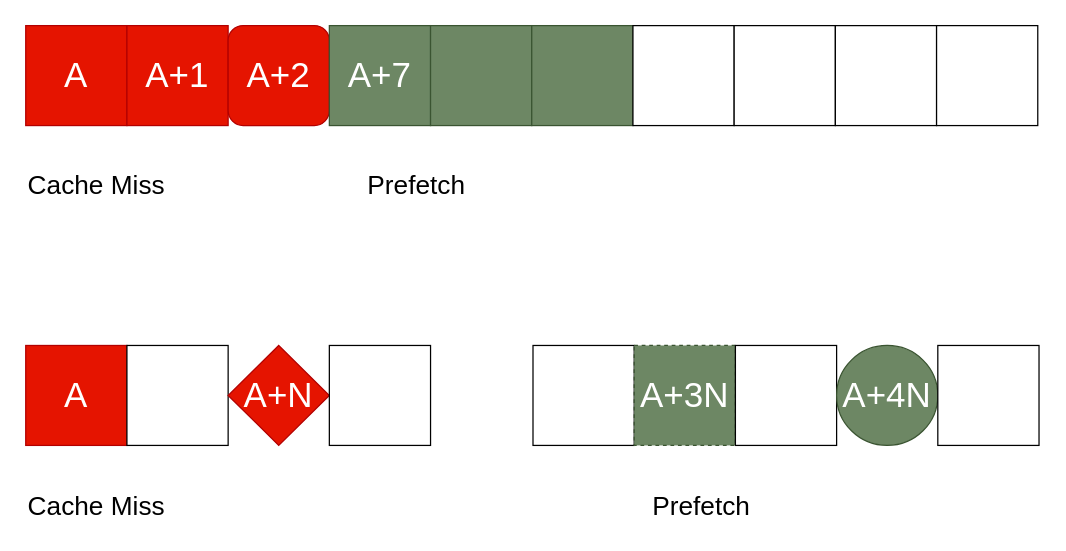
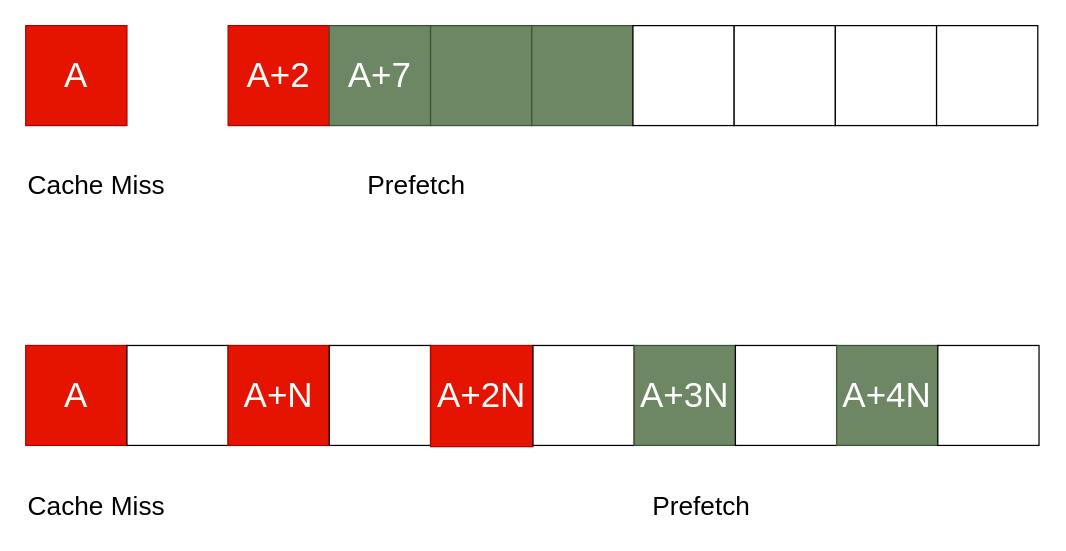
(178, 76) -> none
(279, 76) -> (279, 76)
(279, 396) -> (279, 396)
none -> (482, 396)
(685, 396) -> (685, 396)
(888, 396) -> (888, 396)
